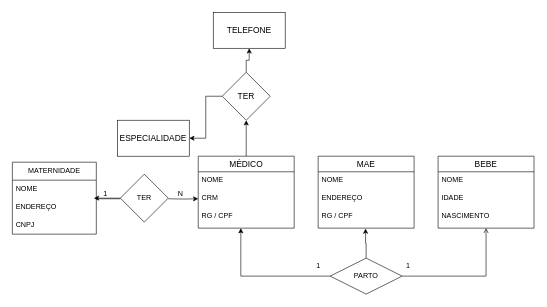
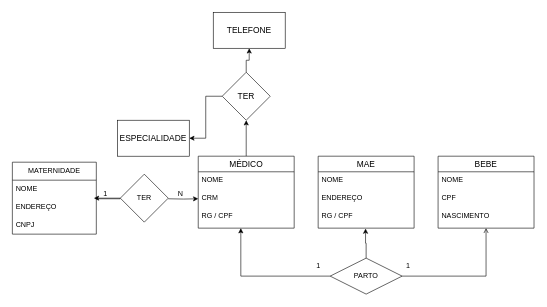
(452, 198) -> (448, 198)
